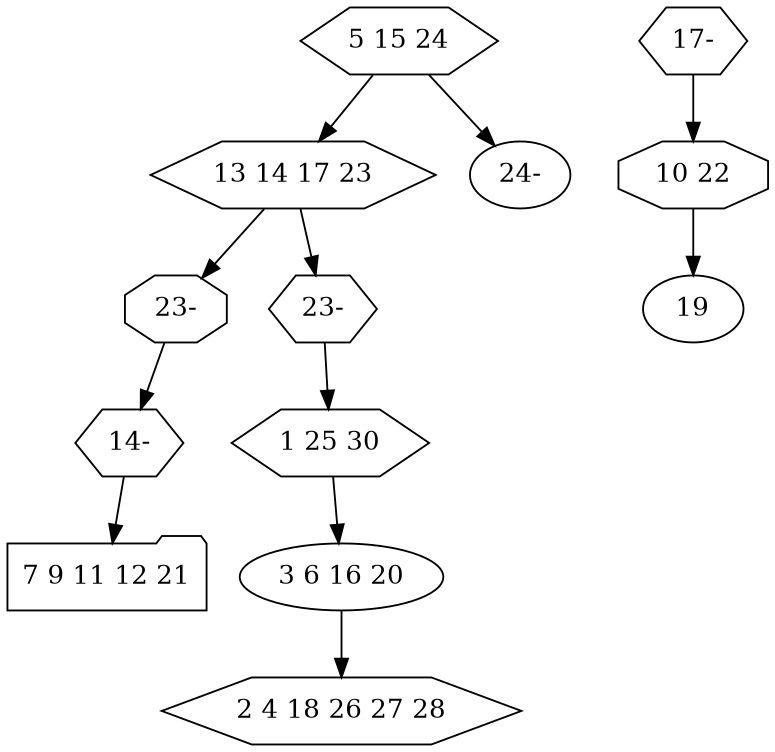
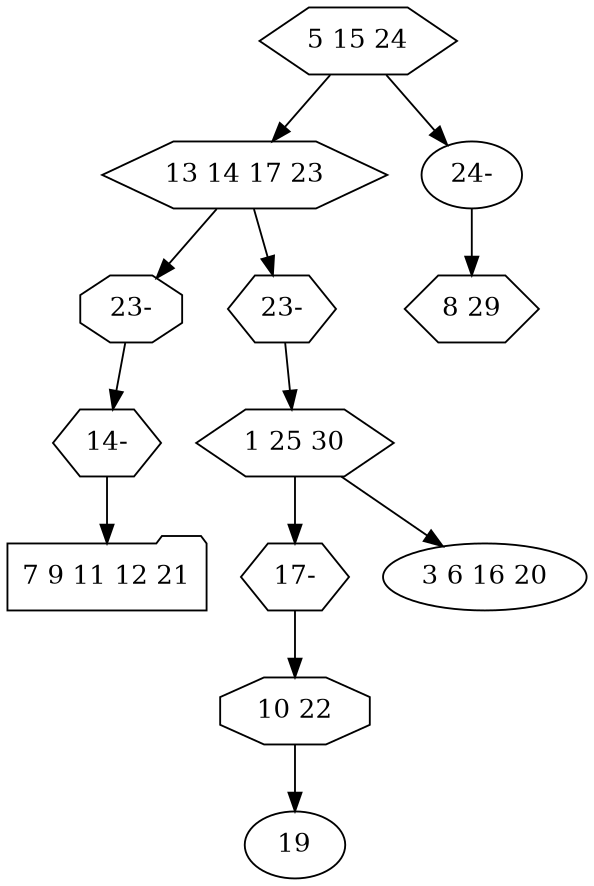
none -> (472, 309)
none -> (295, 501)
(342, 711) -> none
